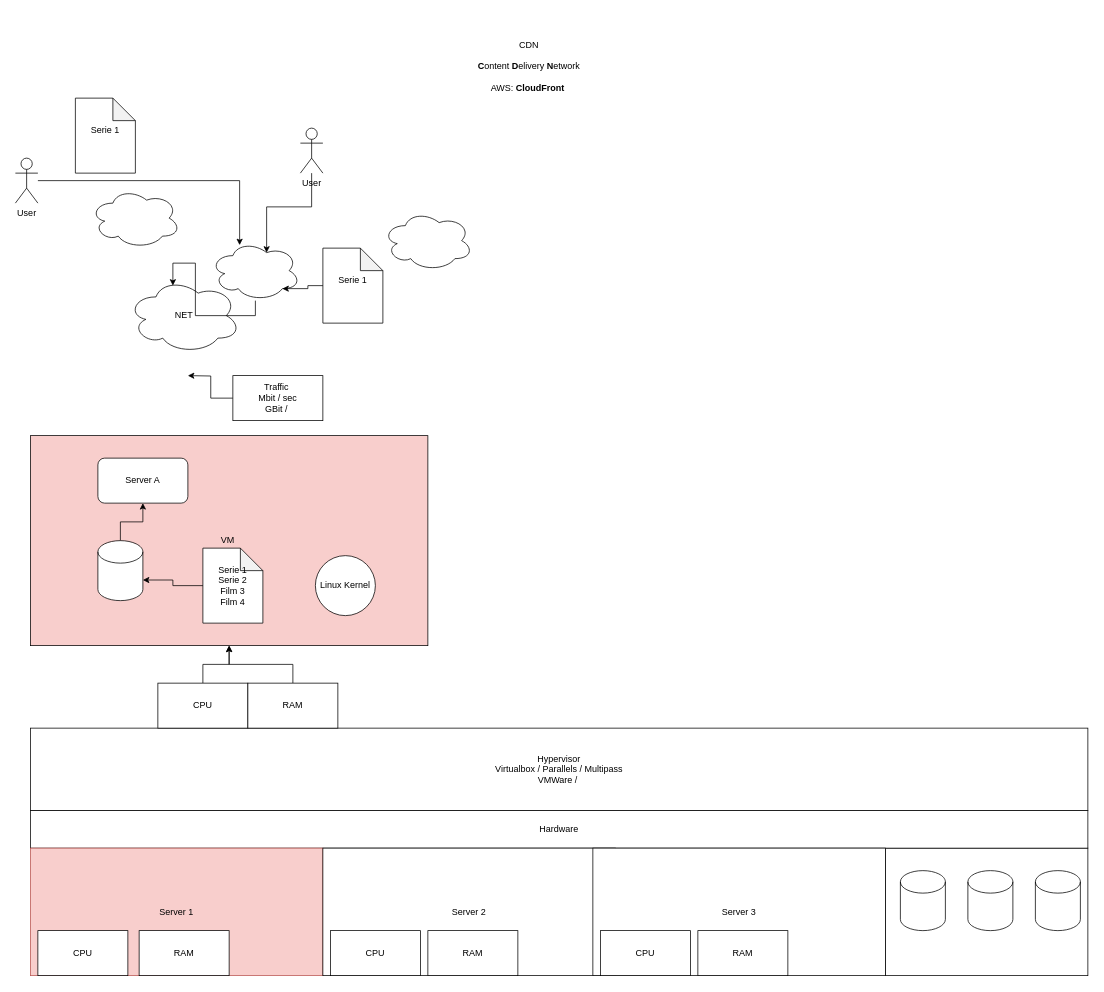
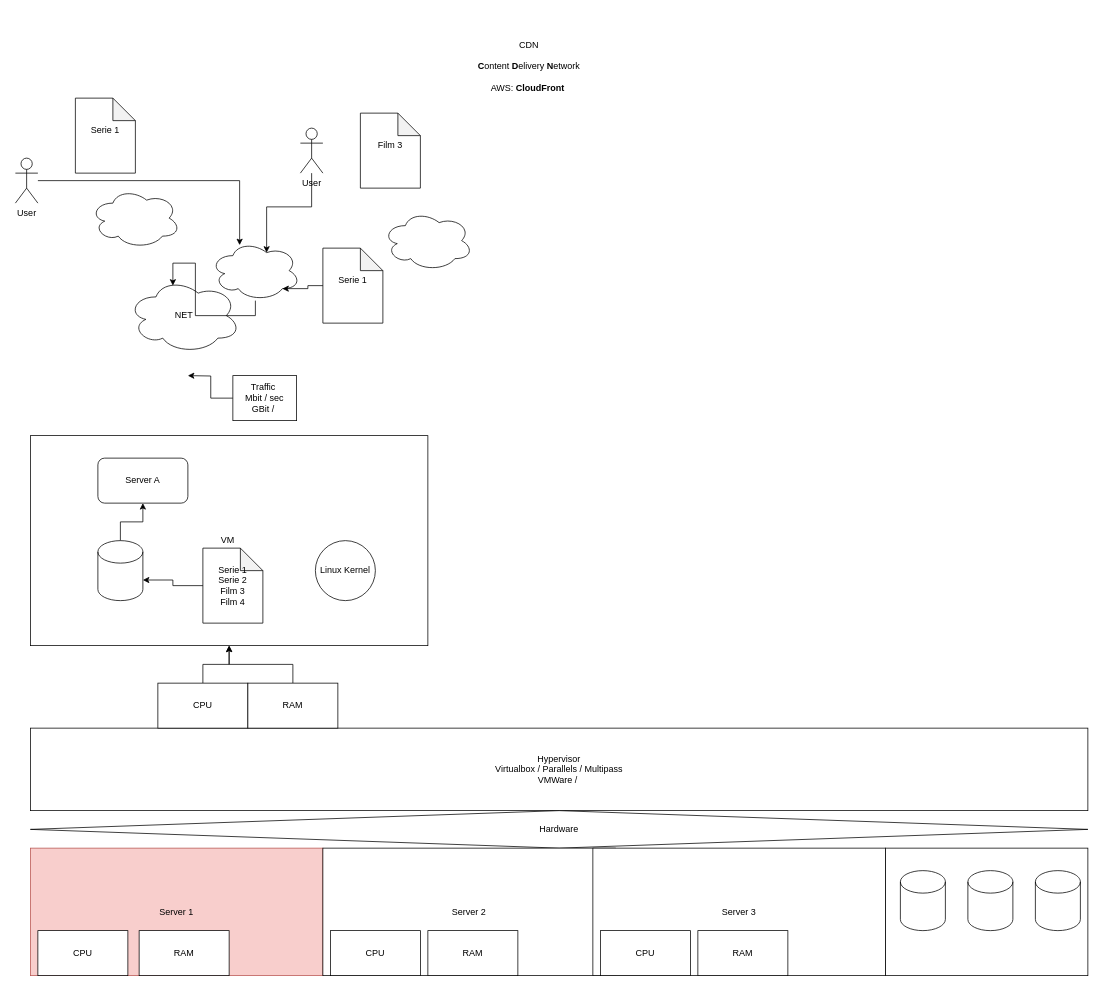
none -> (390, 150)
(278, 398) -> (265, 398)
(229, 540) -> (229, 540)
(345, 585) -> (345, 570)
(559, 829) -> (559, 829)
